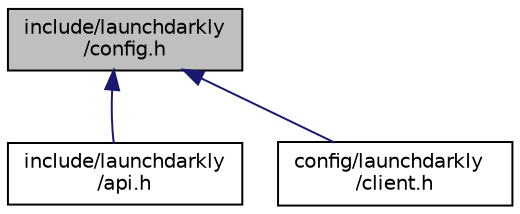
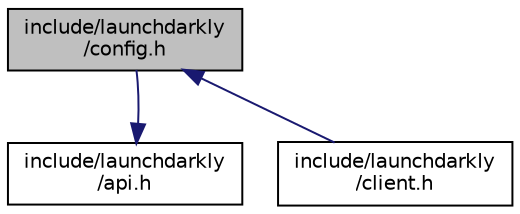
(112, 117) -> (138, 97)
(395, 174) -> (395, 174)
